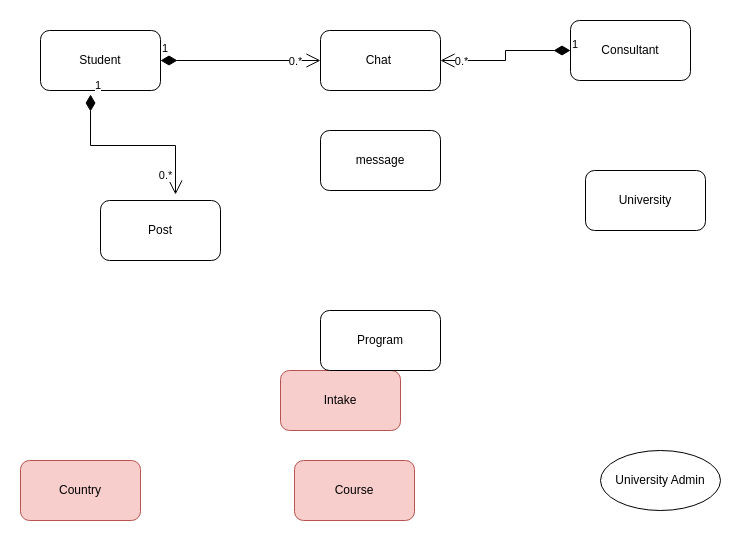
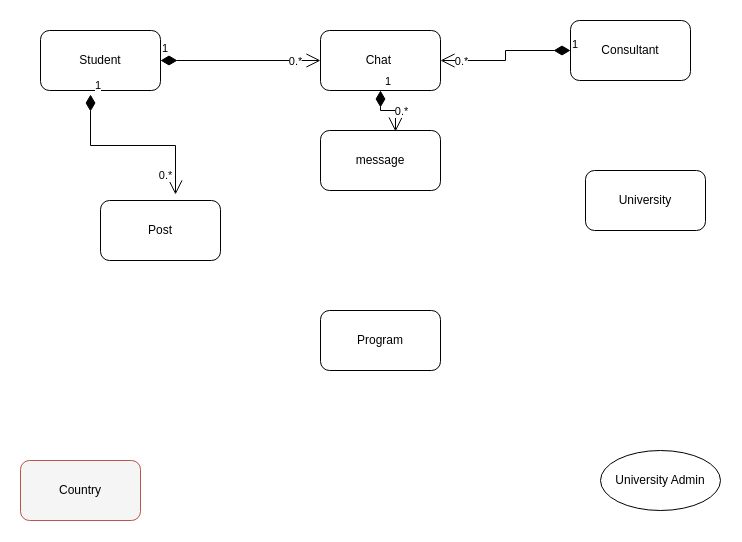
none -> (395, 111)
(341, 401) -> none
(81, 491) -> (81, 491)
(355, 491) -> none
